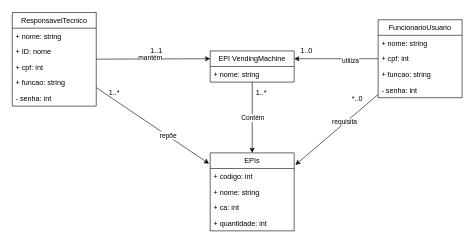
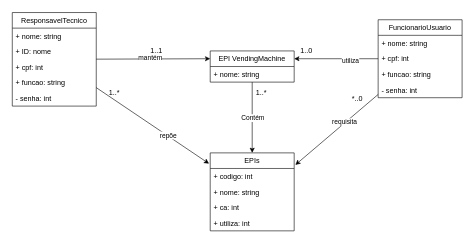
(243, 223) -> (235, 223)
